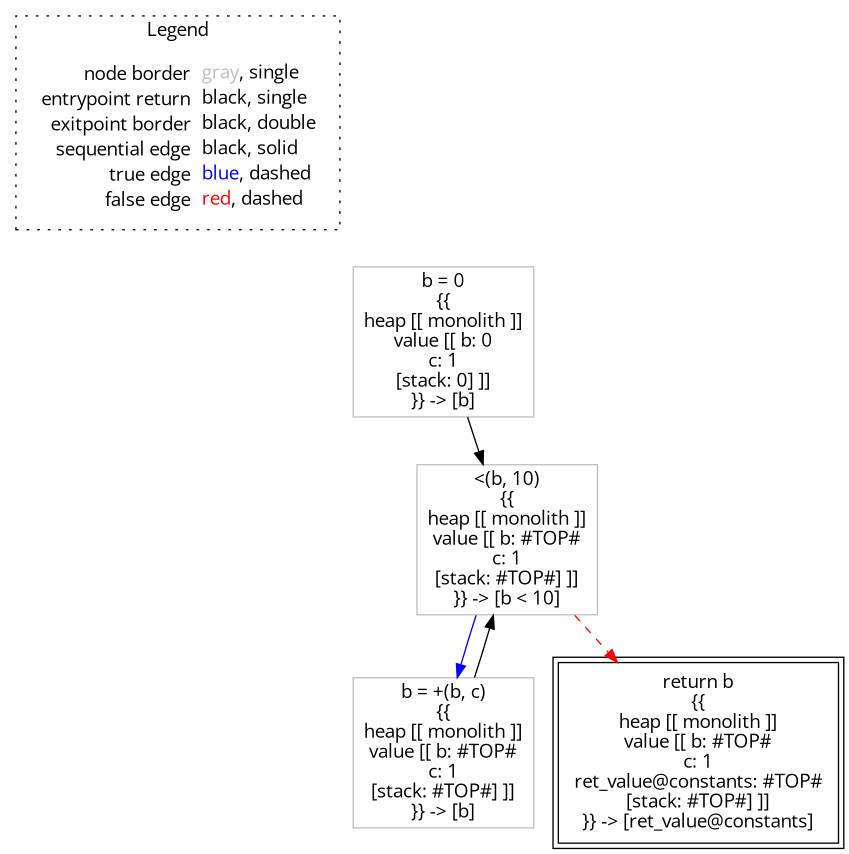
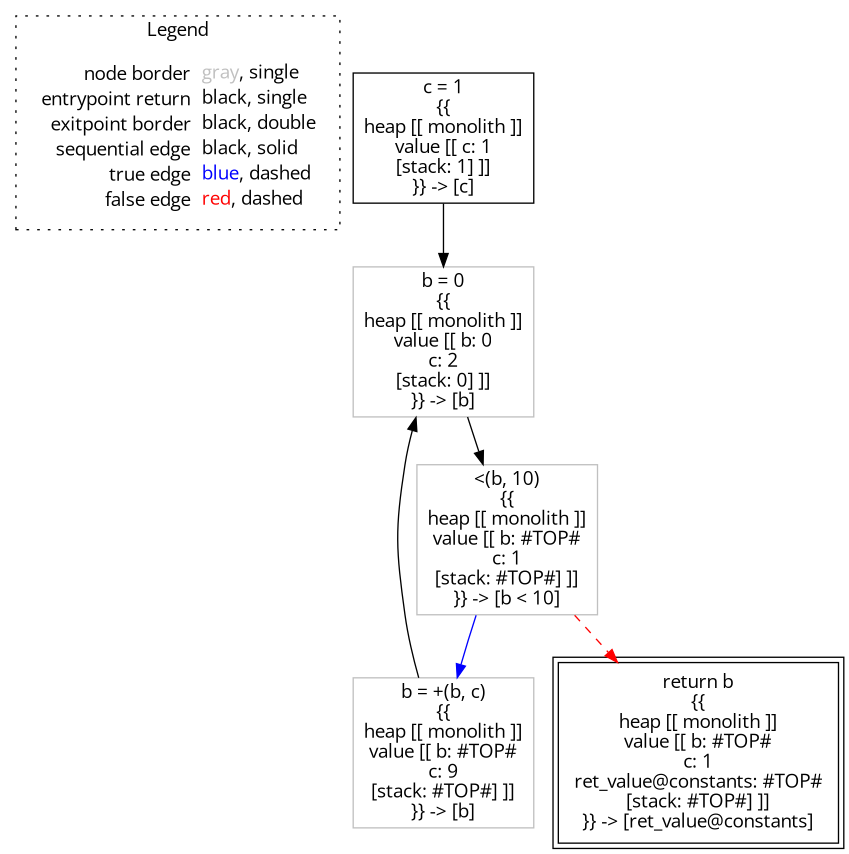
none -> (443, 138)
(443, 361) -> (443, 361)
(482, 653) -> (398, 554)
(443, 772) -> (443, 772)
